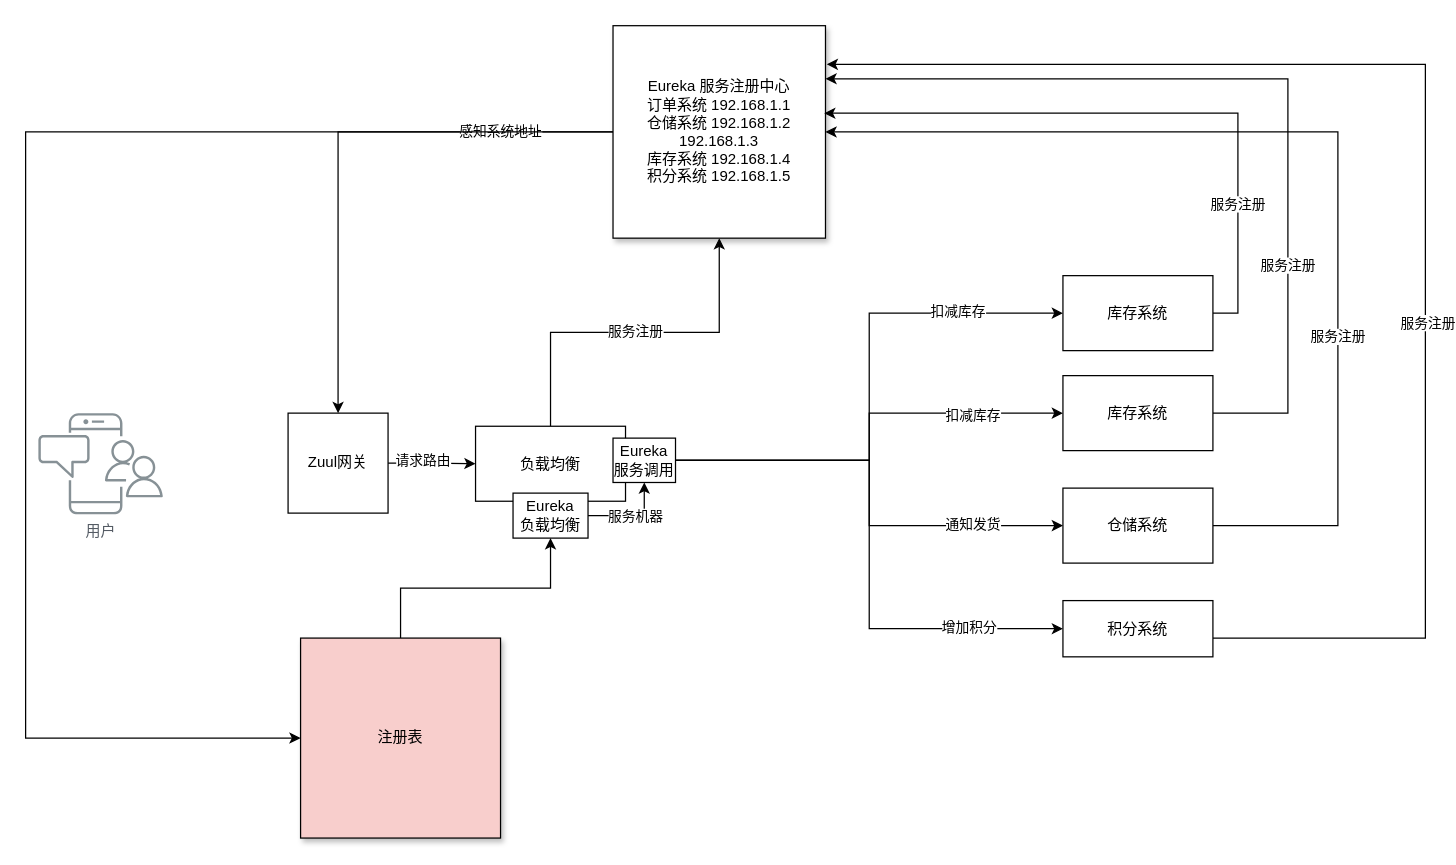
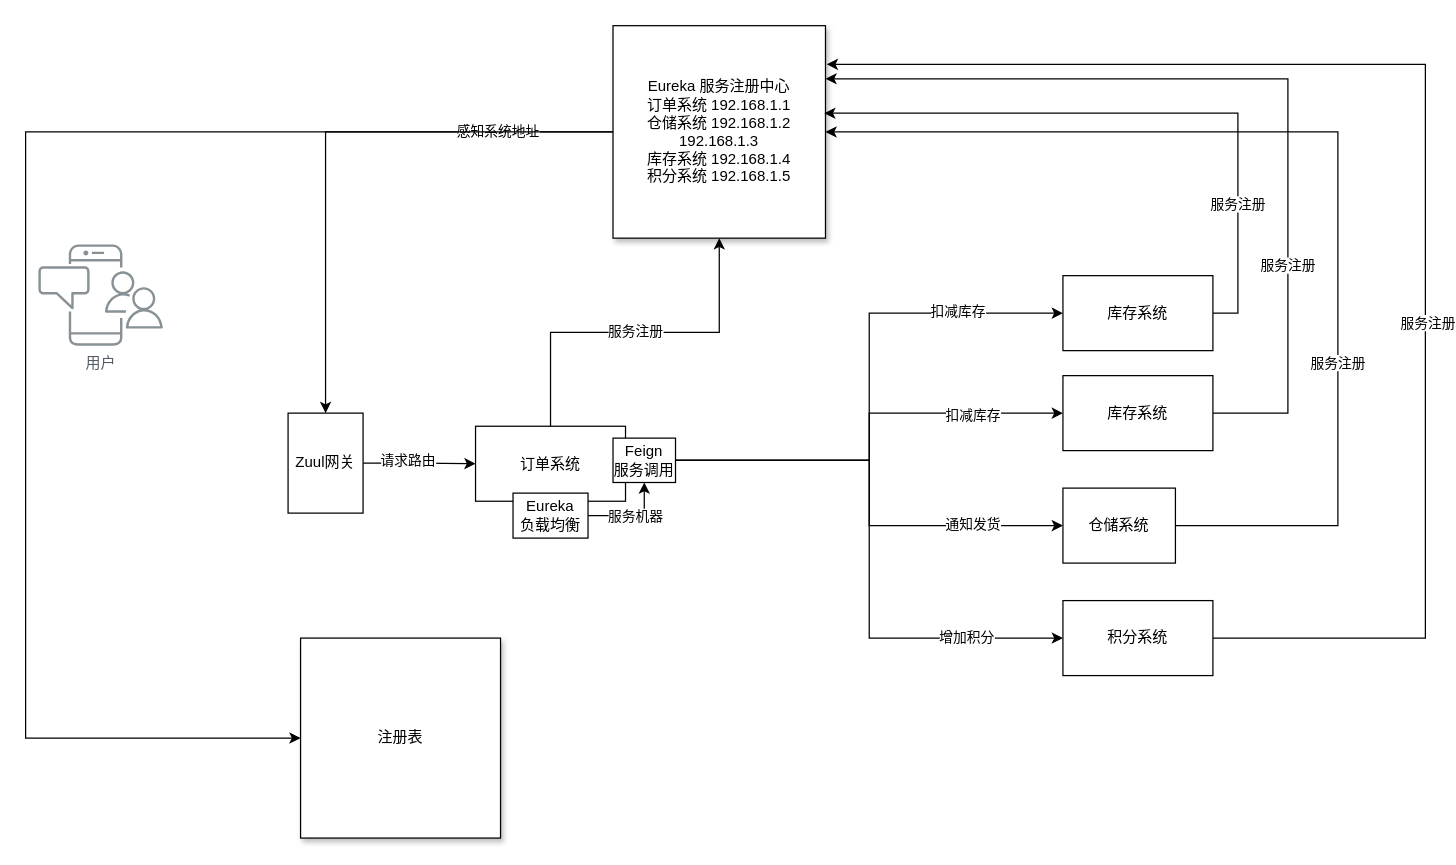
(644, 461) -> (644, 461)
(338, 463) -> (326, 463)
(101, 464) -> (101, 295)
(551, 464) -> (551, 464)
(1138, 526) -> (1119, 526)
(472, 588) -> none
(1138, 629) -> (1138, 638)
(401, 738) -> (401, 738)
